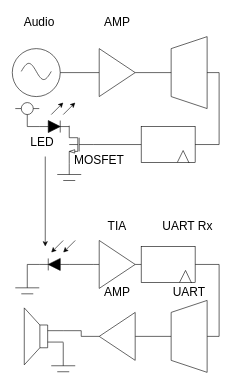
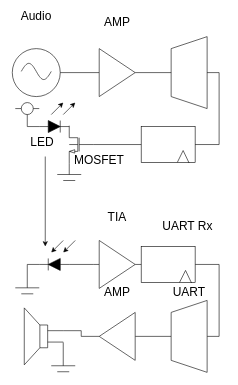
(39, 21) -> (36, 15)
(117, 225) -> (117, 216)
